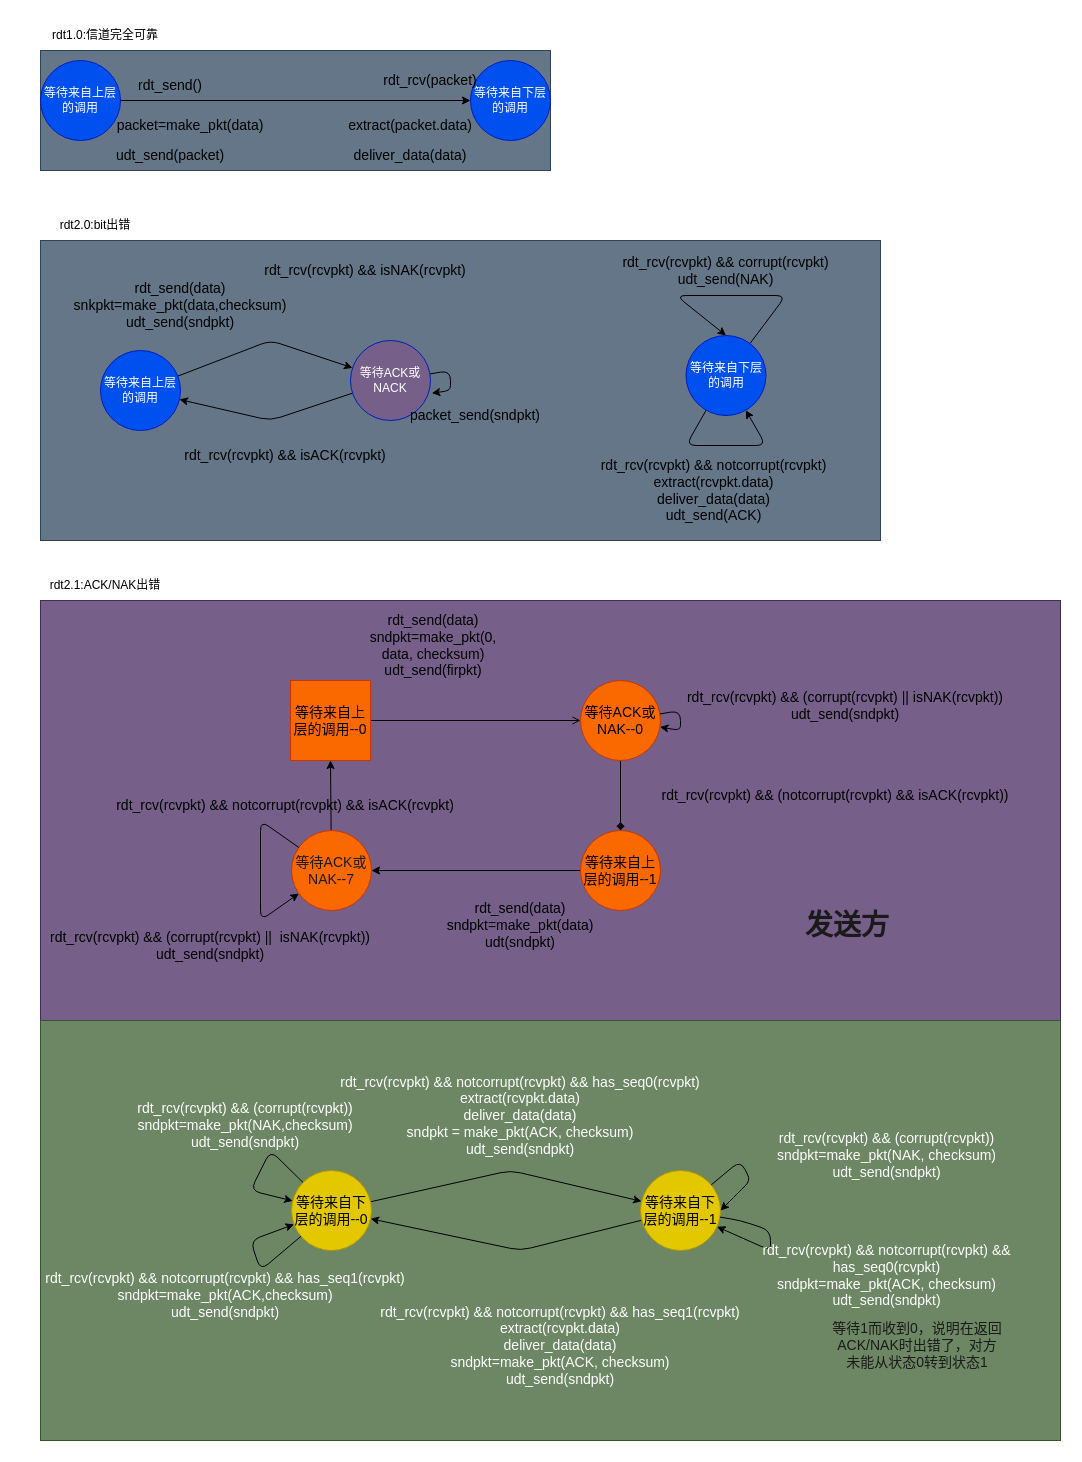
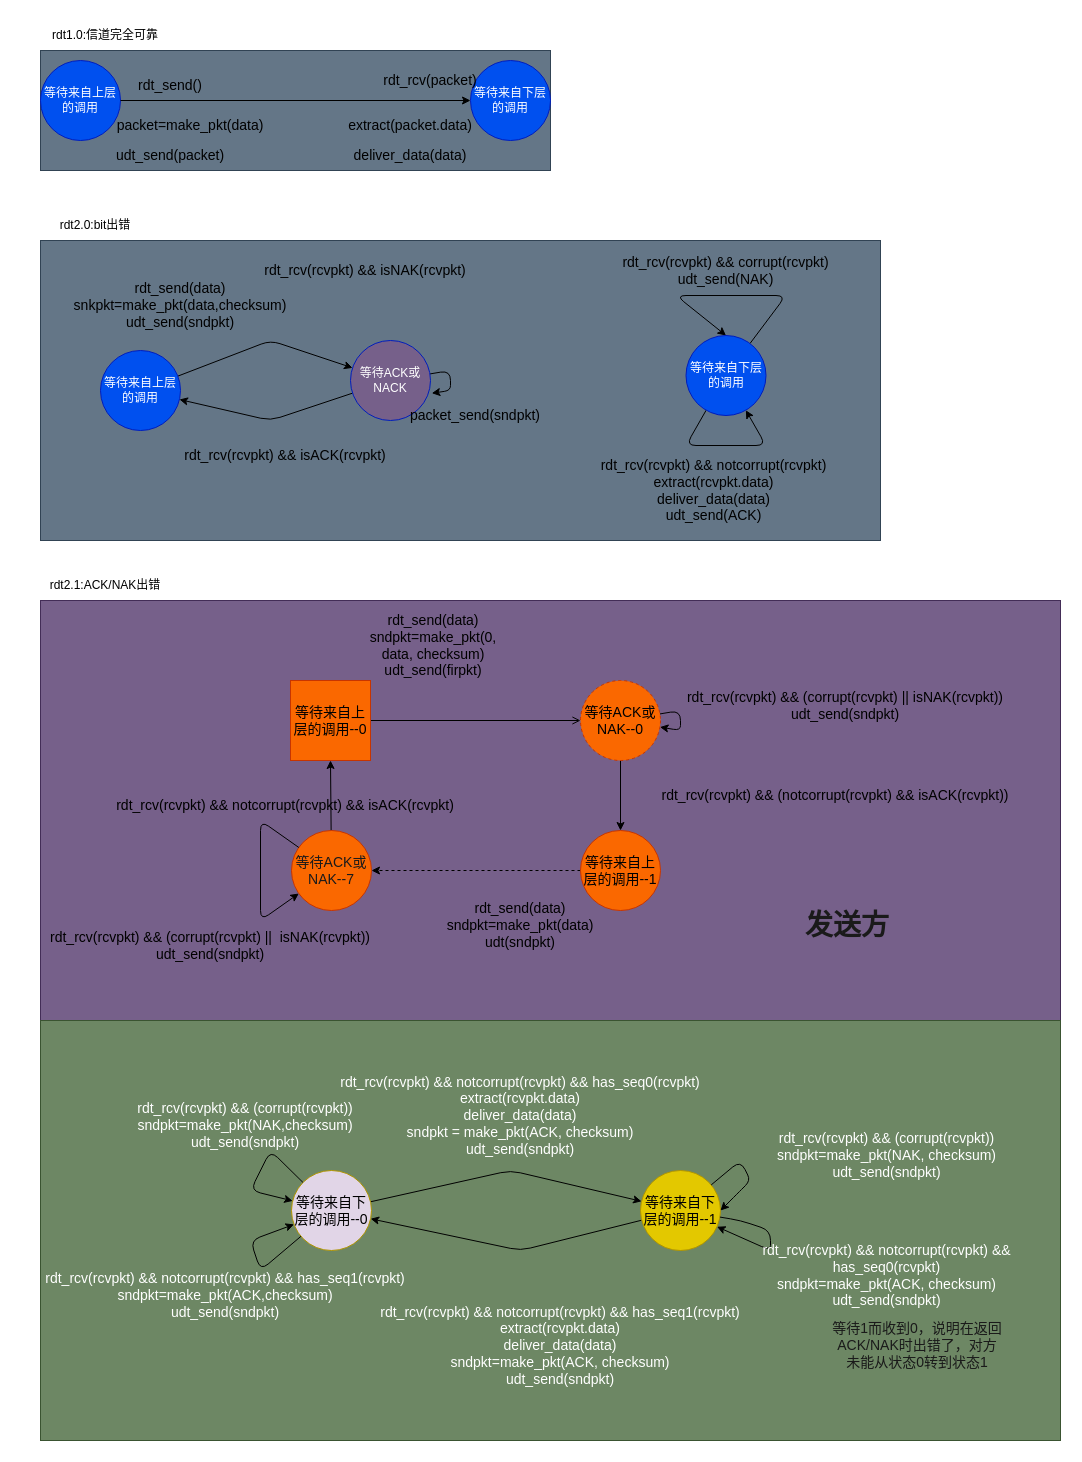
(621, 721) -> (621, 721)
(621, 822) -> (621, 822)
(478, 871) -> (478, 871)
(332, 1211) -> (332, 1211)
